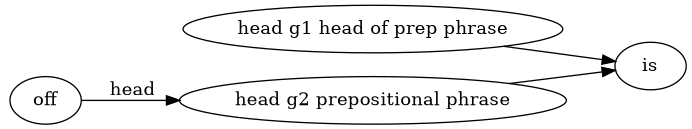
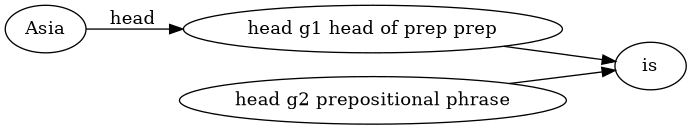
none -> (46, 29)
(373, 29) -> (373, 29)
(46, 100) -> none
